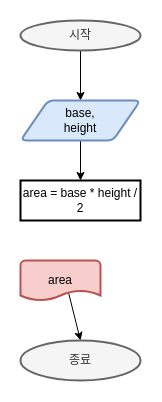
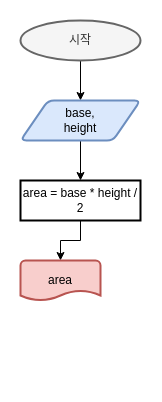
(81, 36) -> (81, 41)
none -> (75, 241)
(74, 313) -> none
(81, 361) -> none
